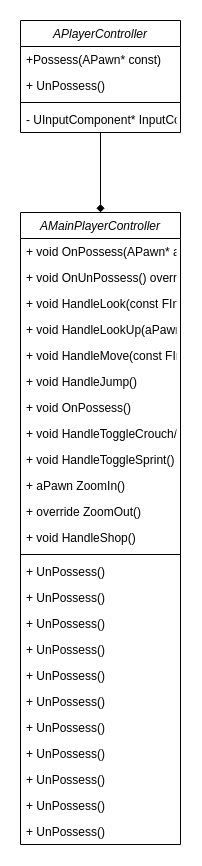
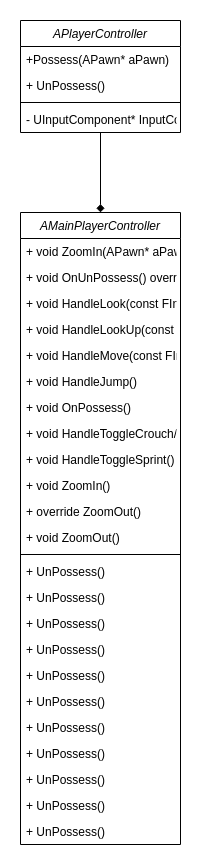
(98, 60) -> (98, 60)
(148, 252) -> (138, 252)
(166, 330) -> (166, 330)
(77, 486) -> (72, 486)
(84, 538) -> (75, 538)
